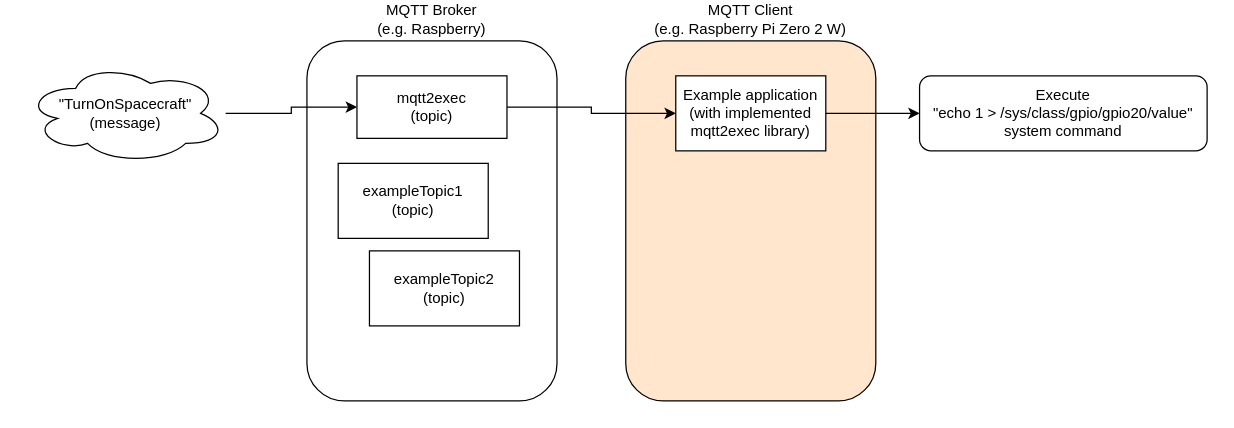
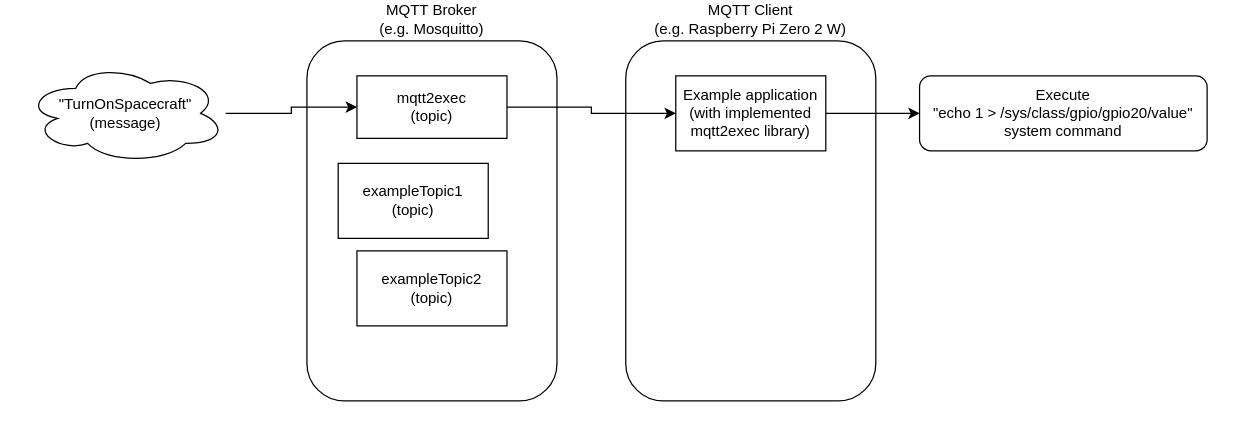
(432, 19) -> (432, 19)
(751, 221) -> (751, 221)
(444, 288) -> (432, 288)
